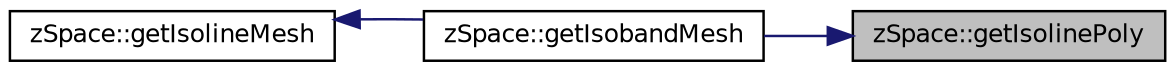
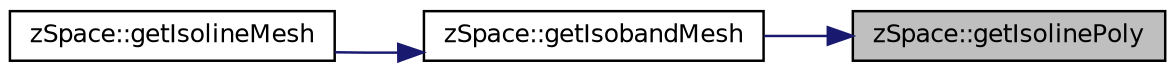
(392, 19) -> (366, 53)
